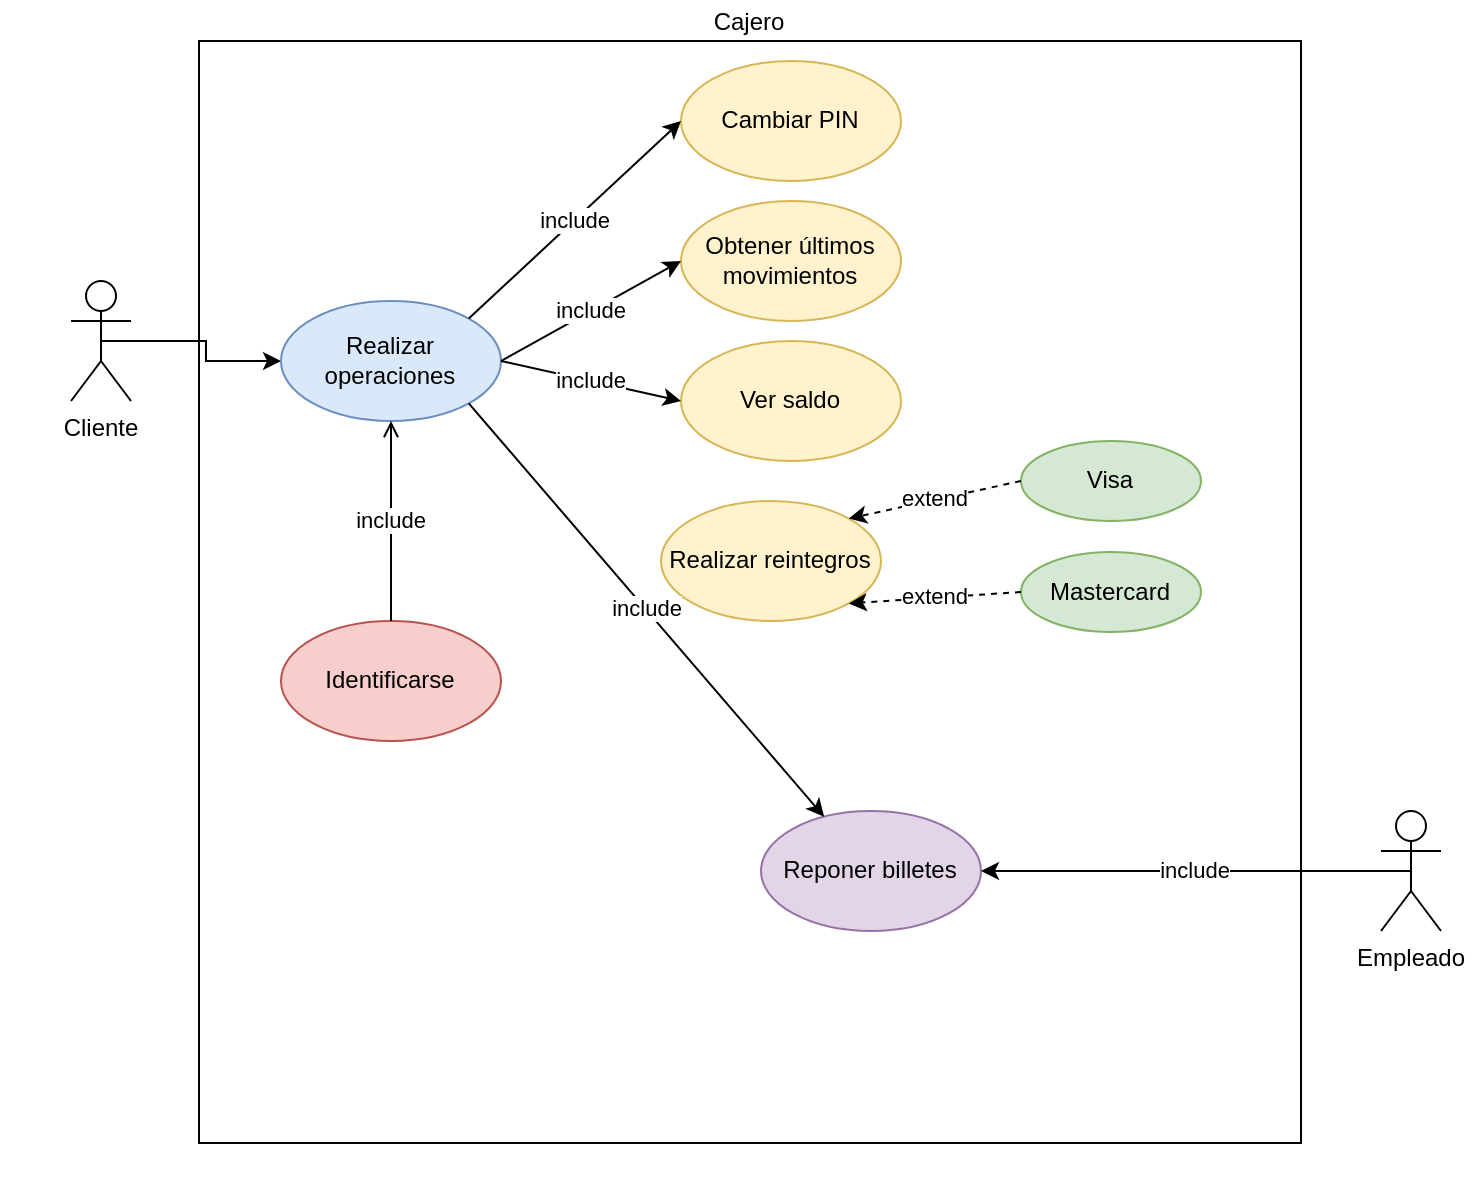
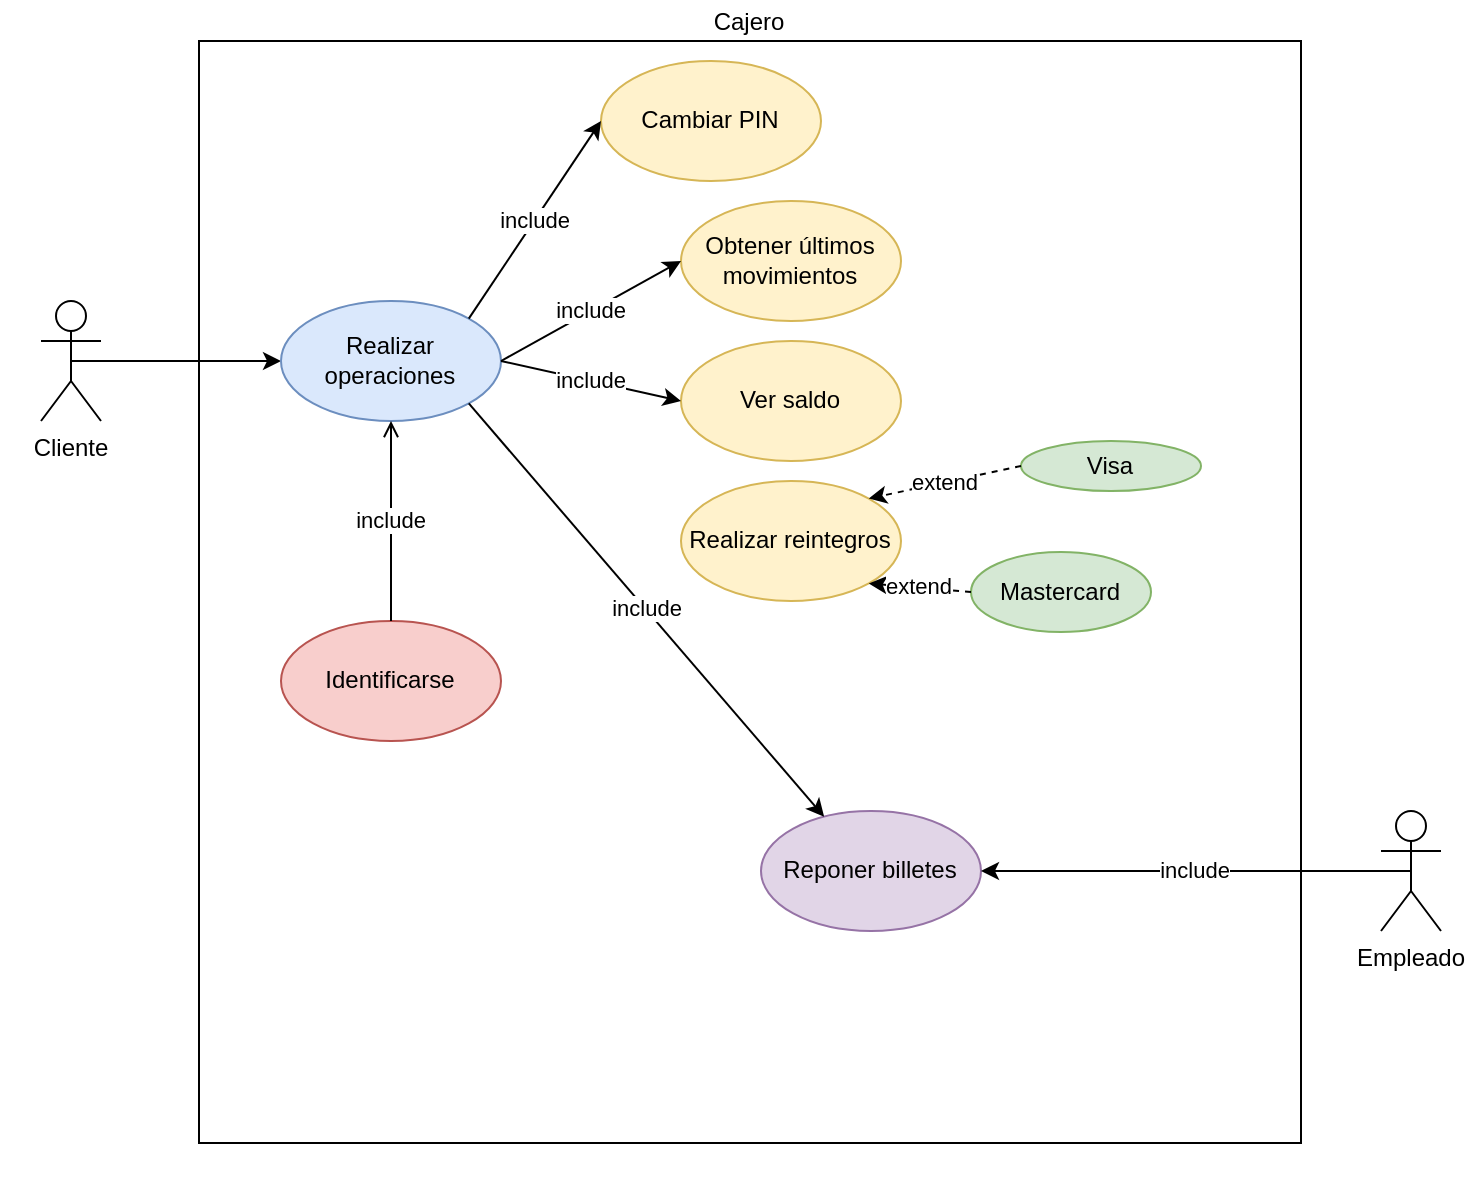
(791, 121) -> (711, 121)
(101, 341) -> (71, 361)
(1111, 481) -> (1111, 466)
(771, 561) -> (791, 541)
(1111, 592) -> (1061, 592)
